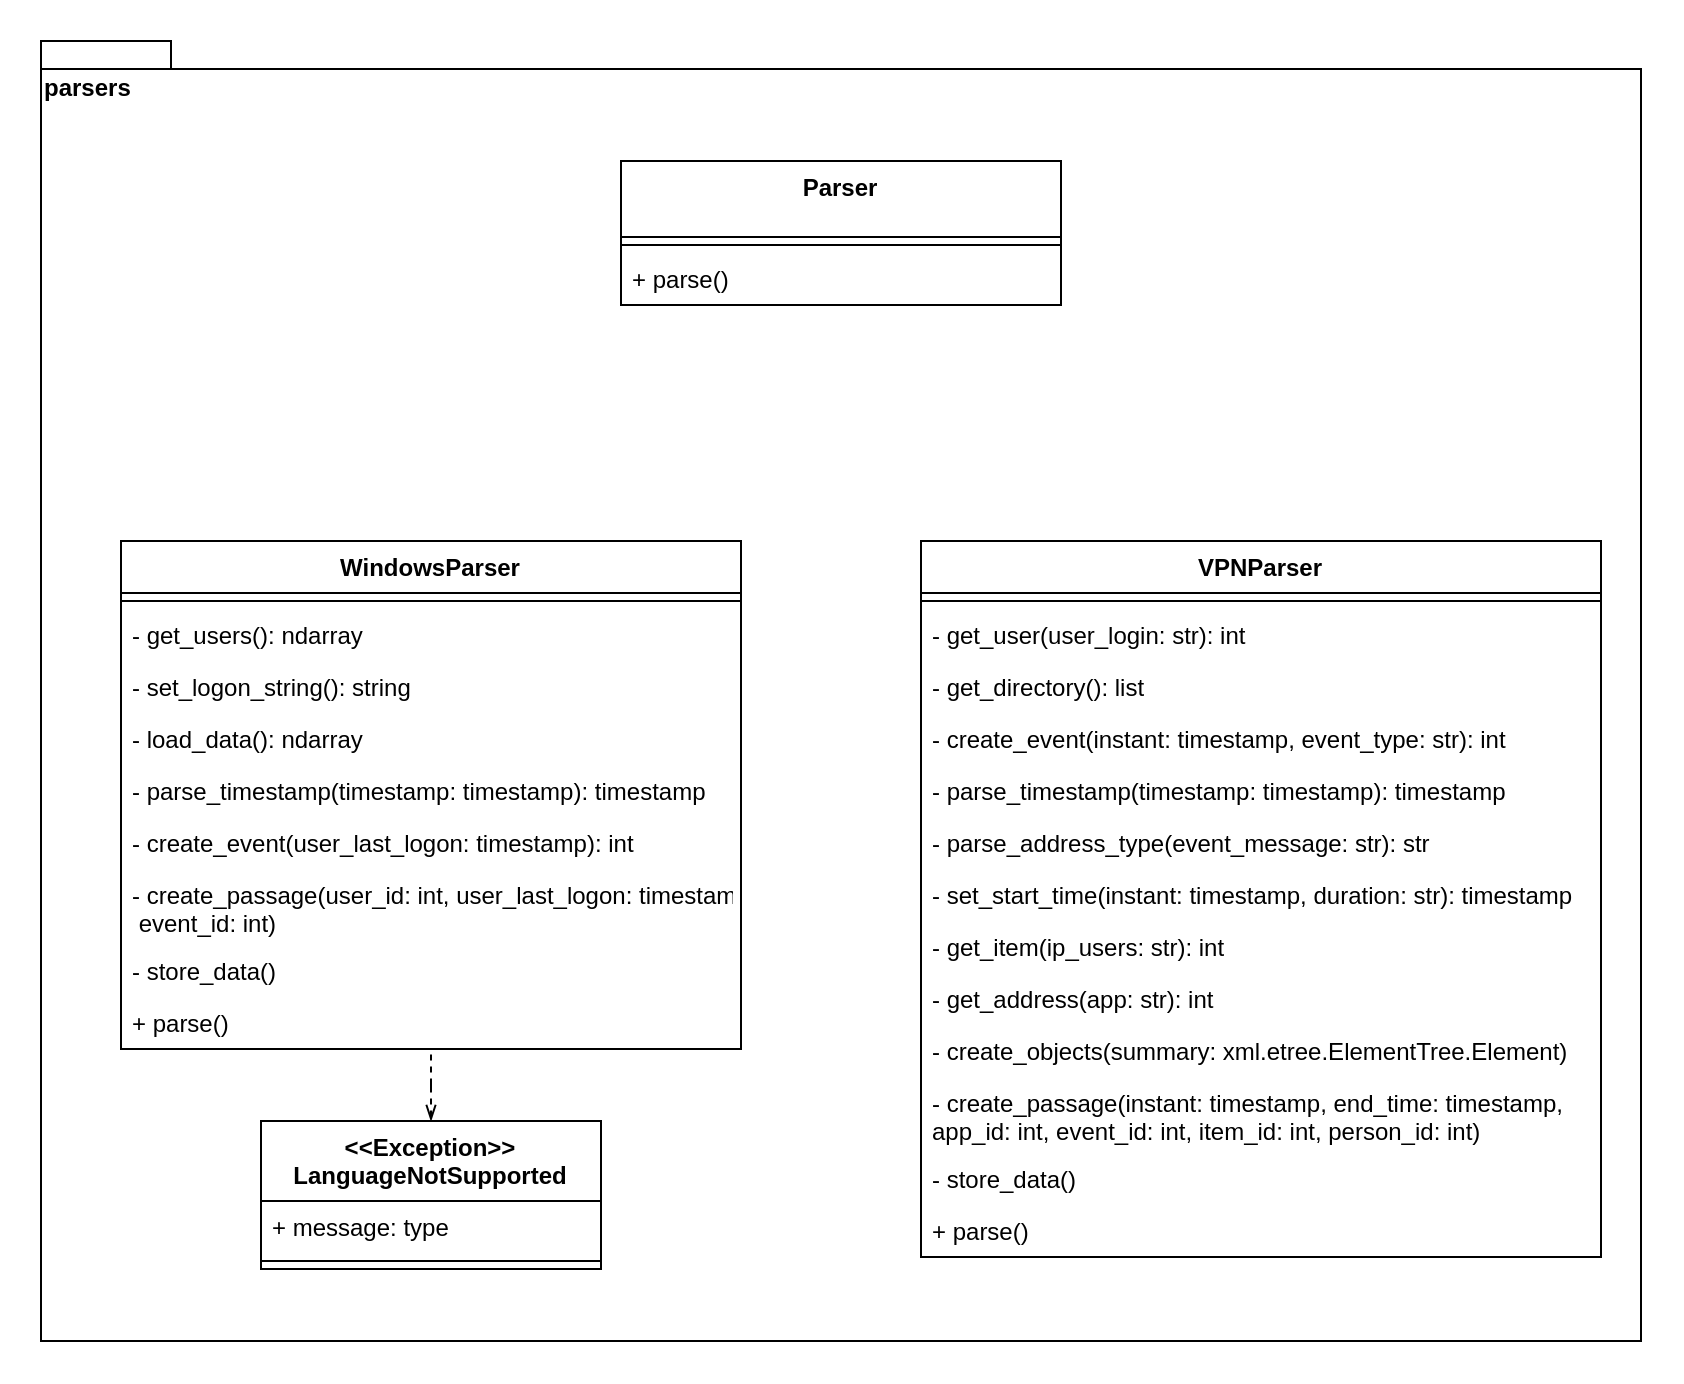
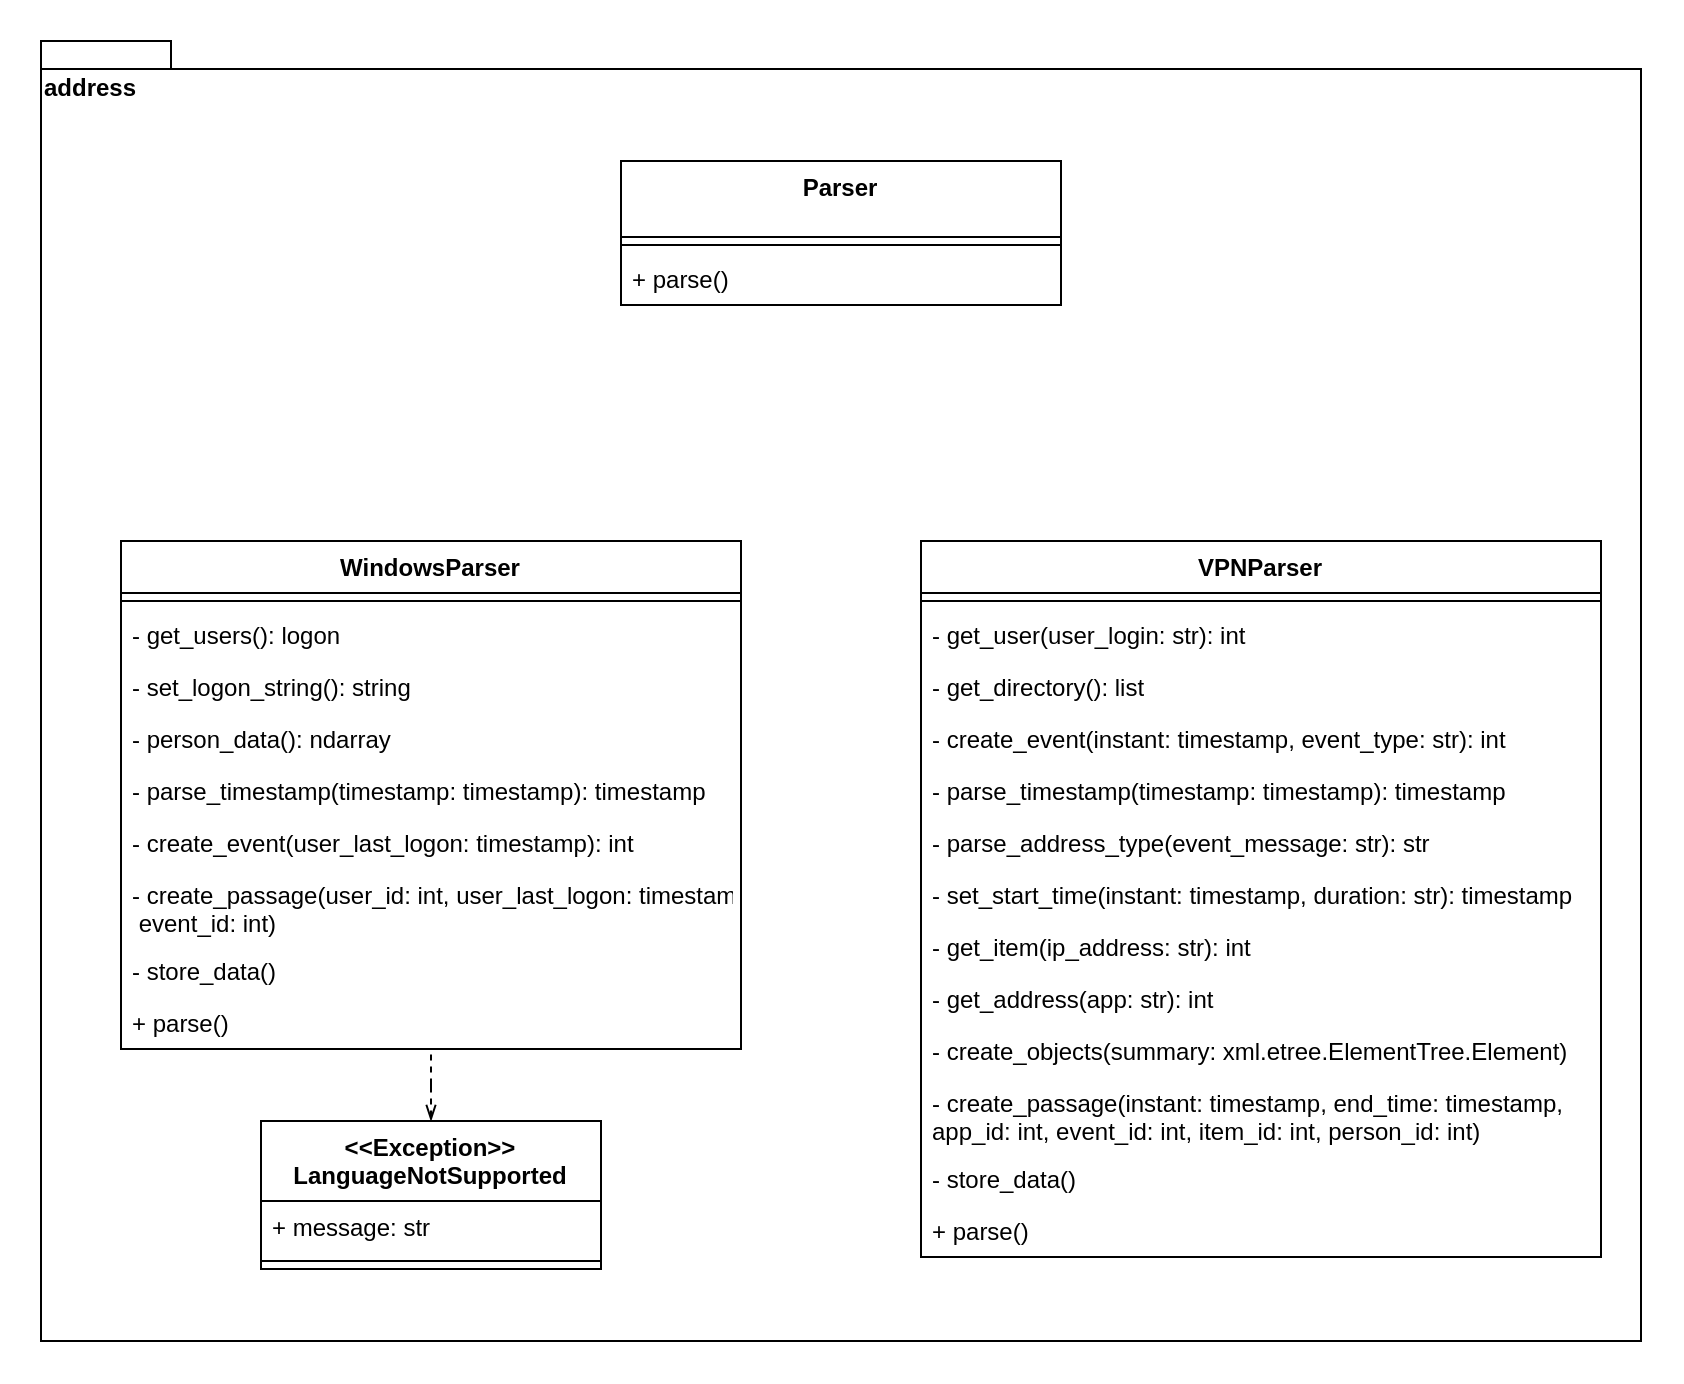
(92, 89) -> (92, 89)
(270, 636) -> (254, 636)
(267, 740) -> (284, 740)
(1109, 948) -> (1122, 948)
(363, 1228) -> (357, 1228)
